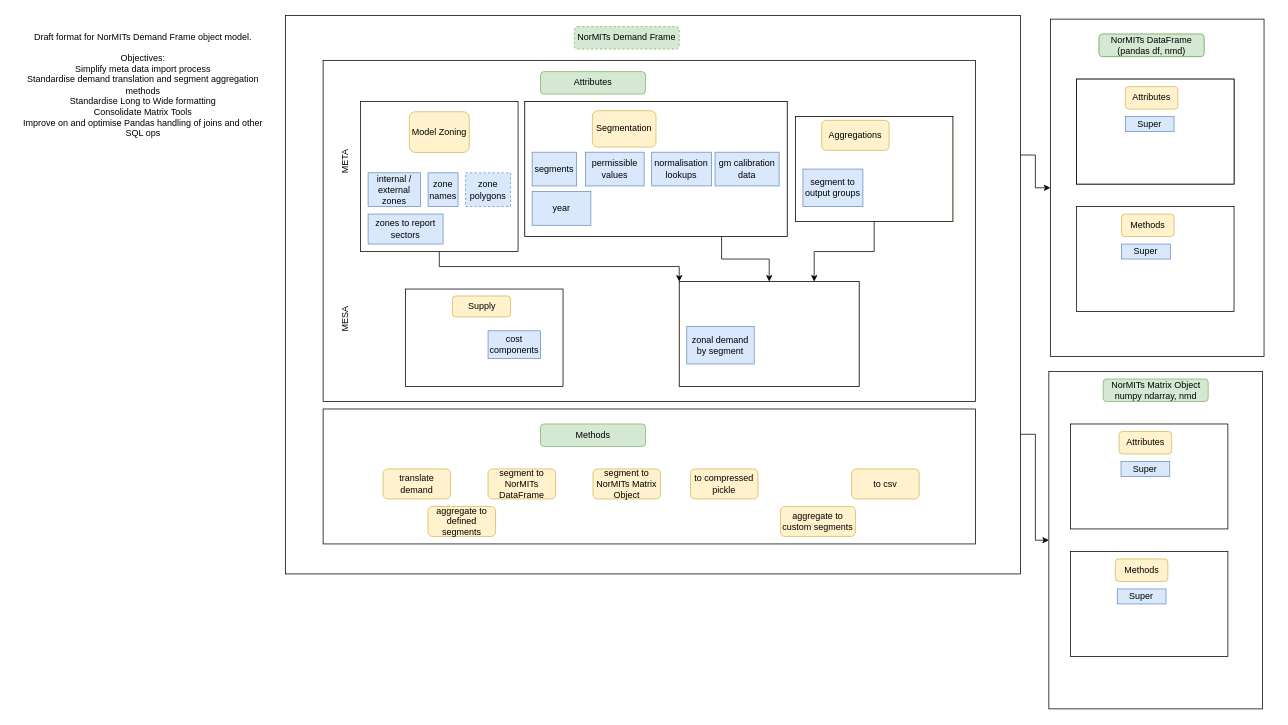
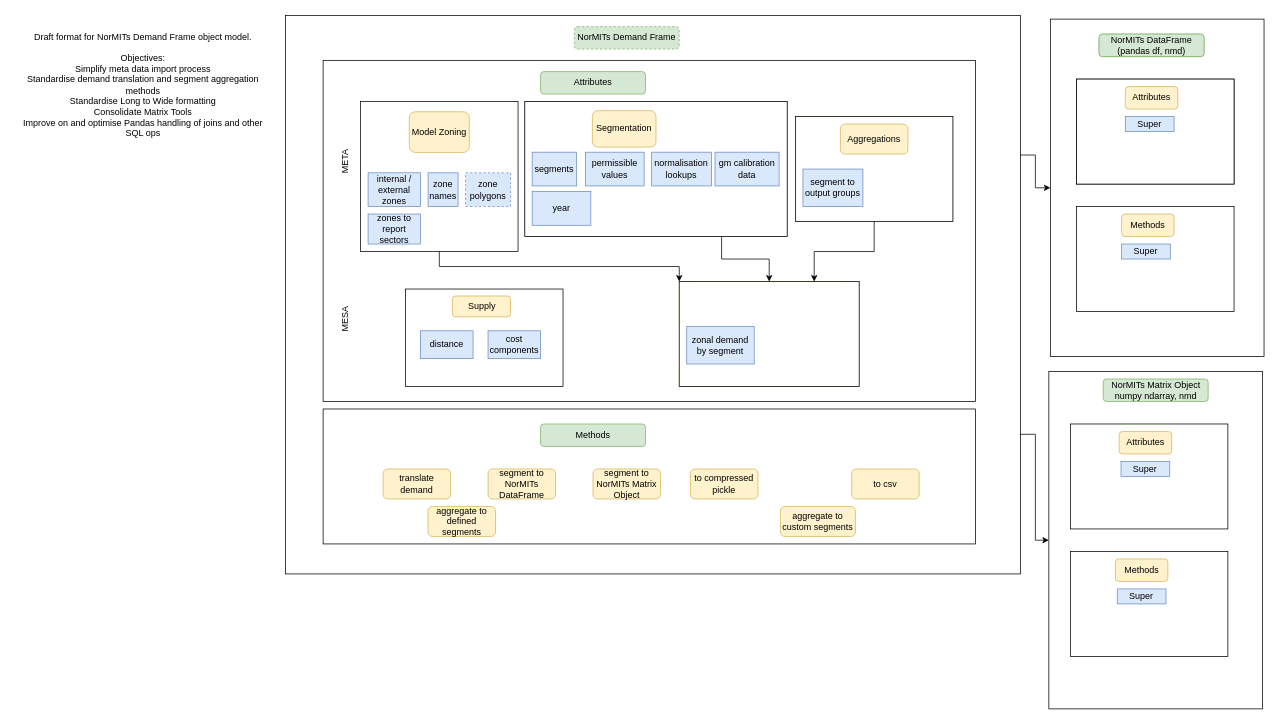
(855, 135) -> (874, 139)
(405, 229) -> (394, 229)
none -> (447, 345)
